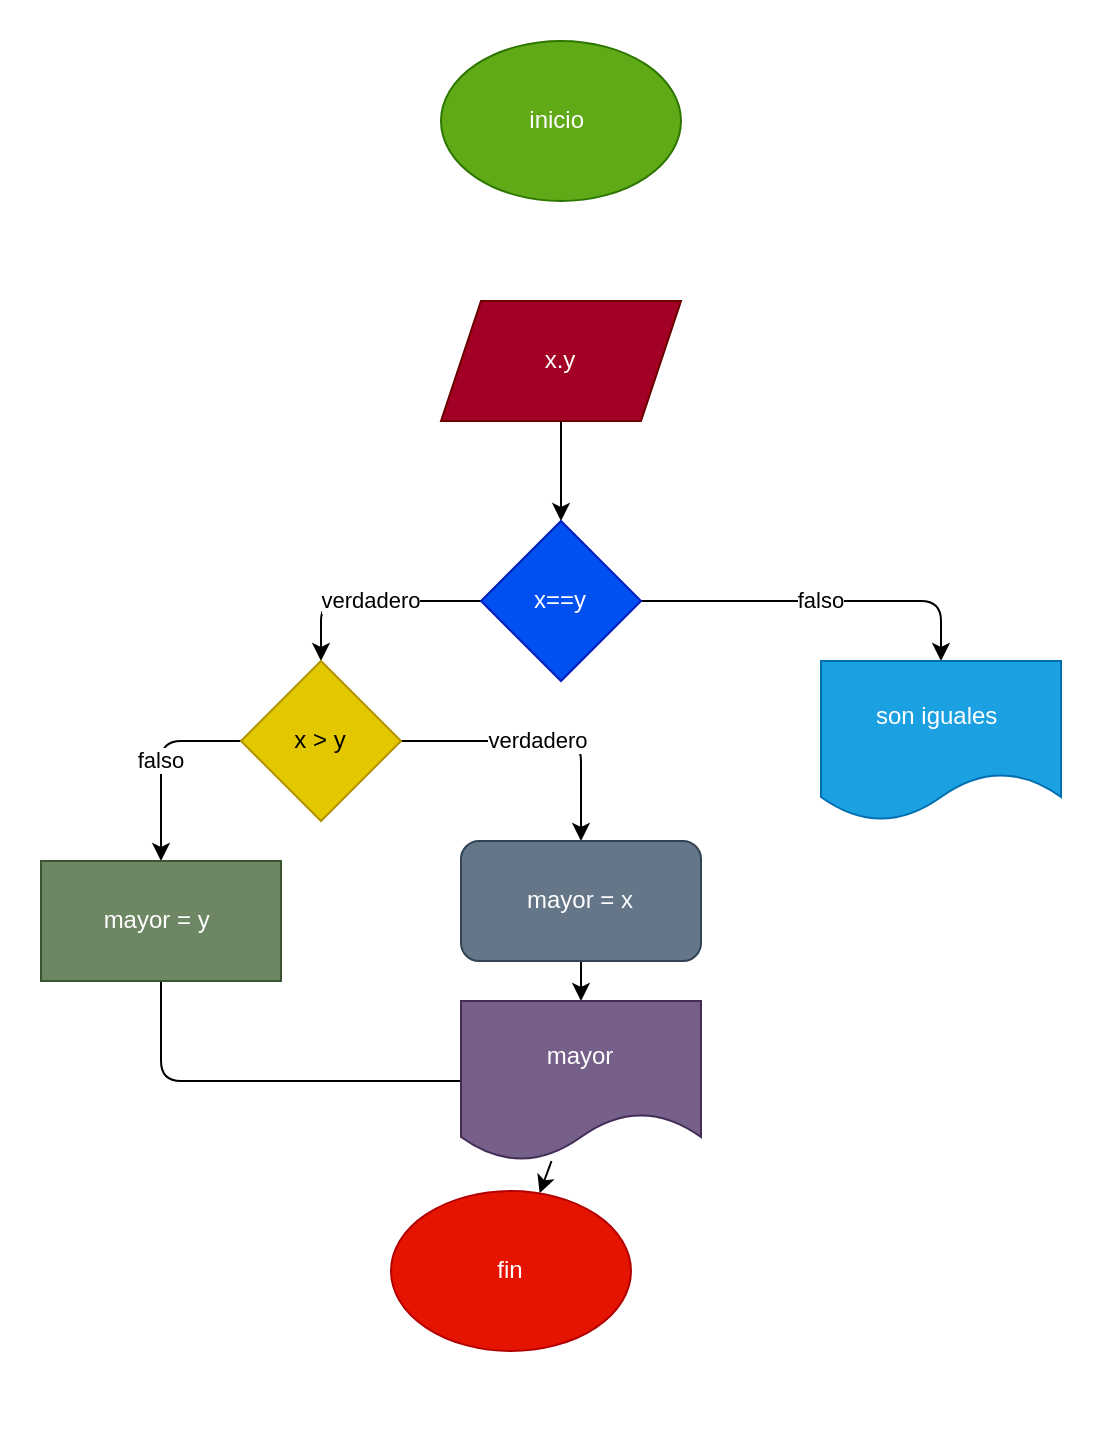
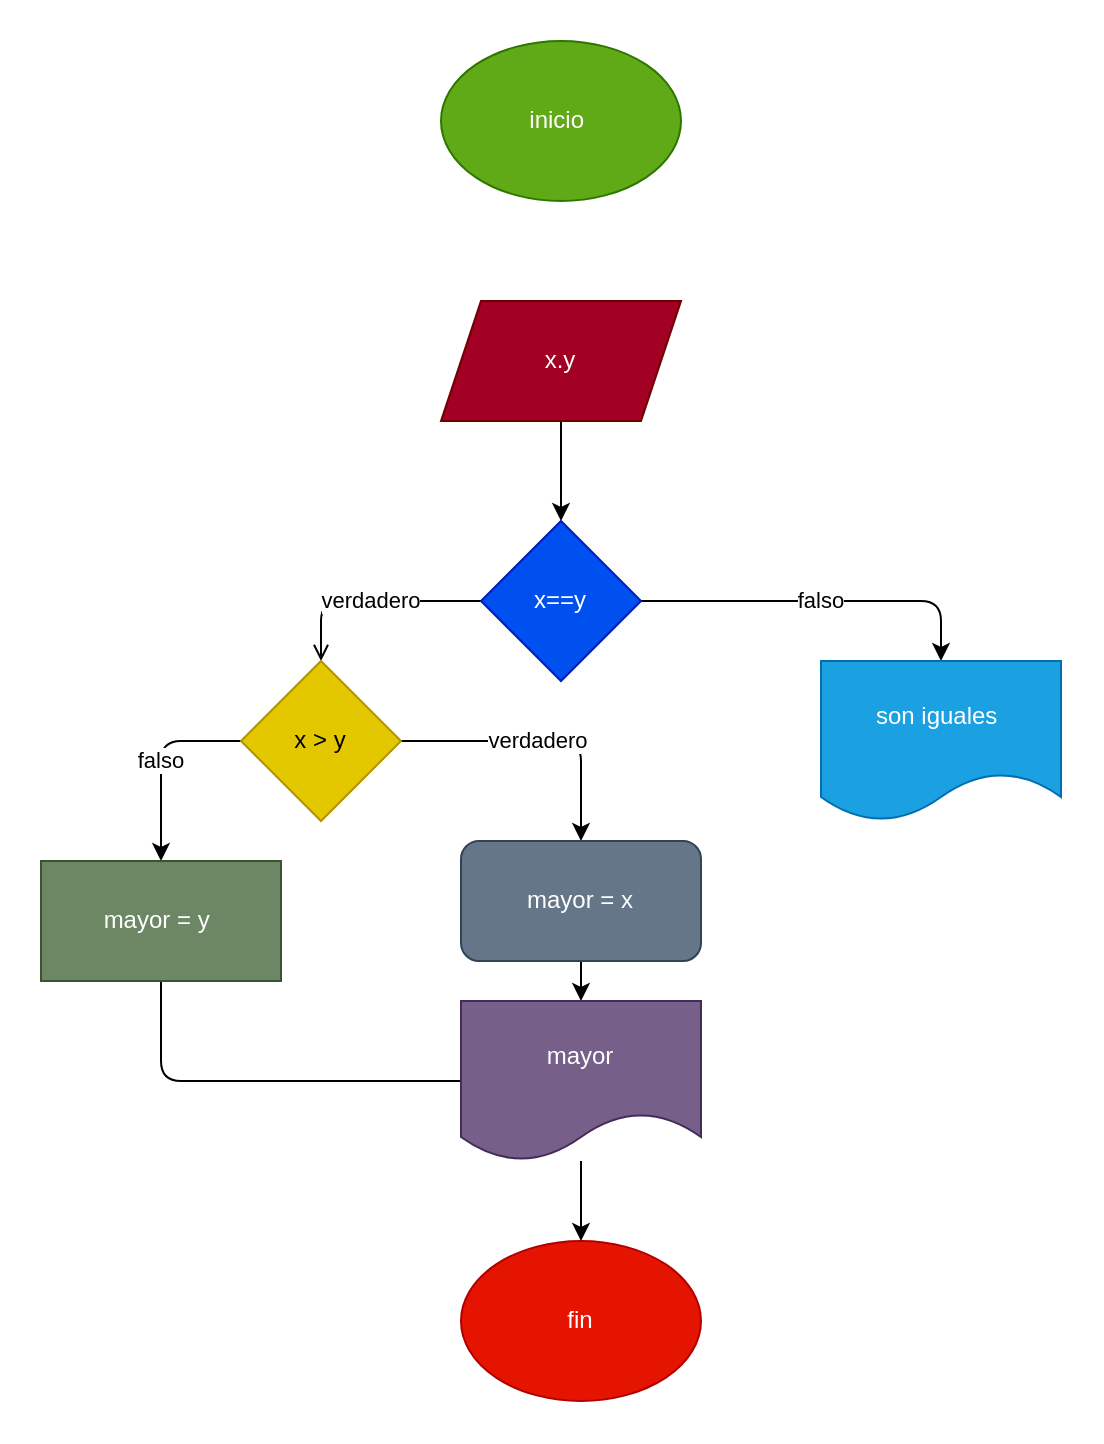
(321, 646) -> (321, 649)
(511, 1271) -> (581, 1321)
